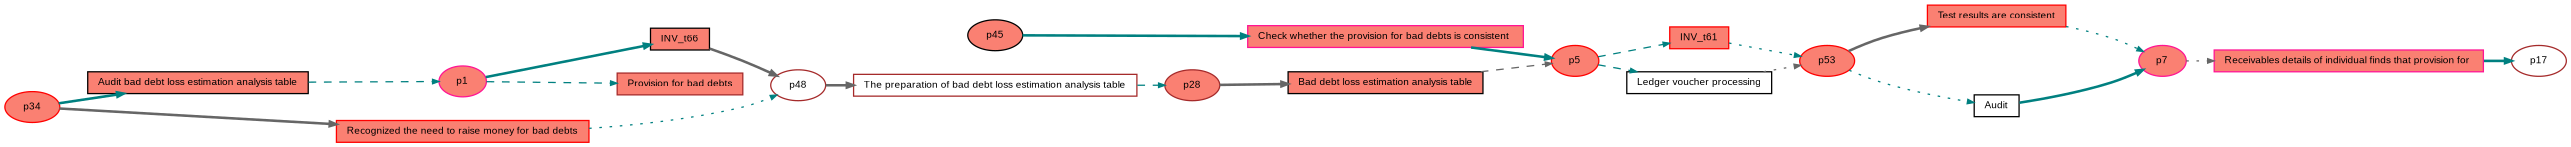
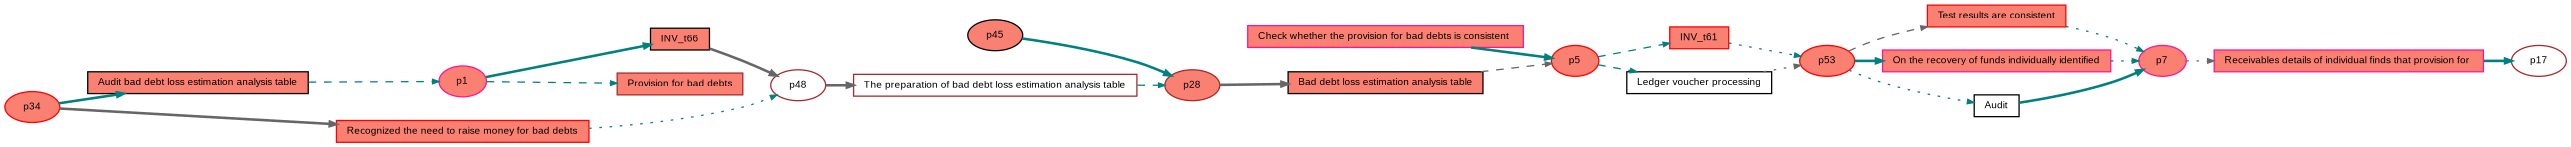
(1132, 36) -> (1095, 51)
(1884, 37) -> (1884, 37)
none -> (1997, 61)
